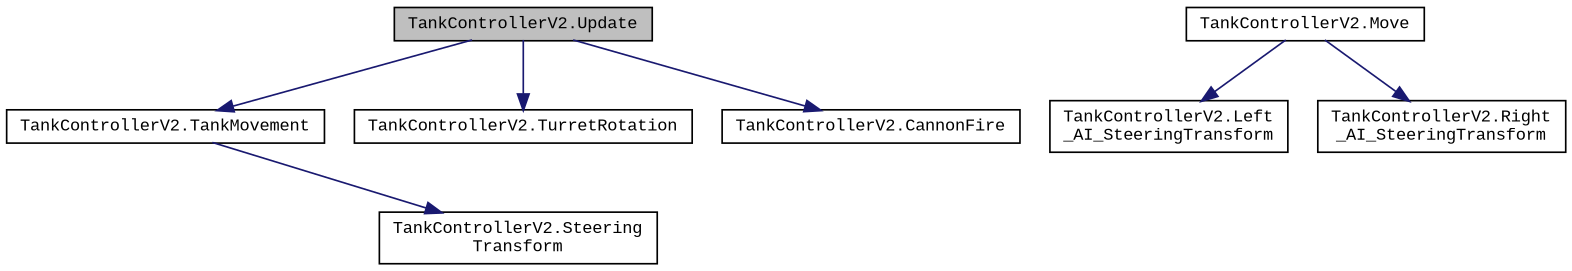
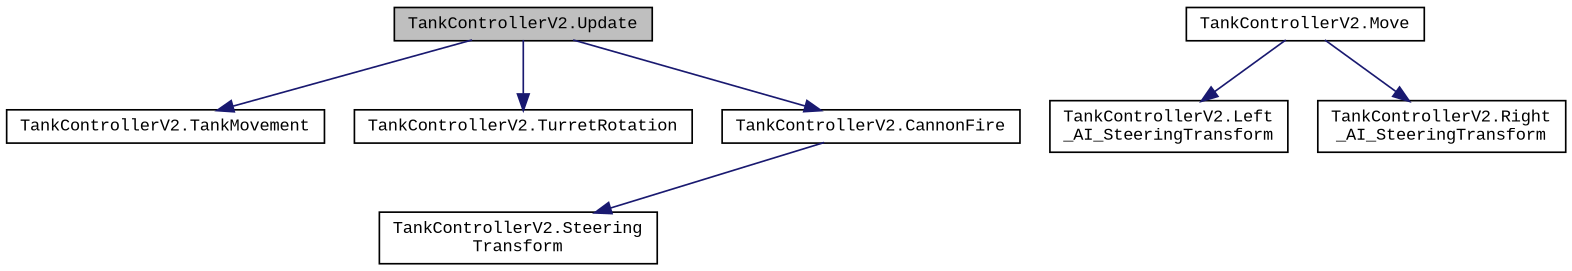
(319, 175) -> (717, 175)
